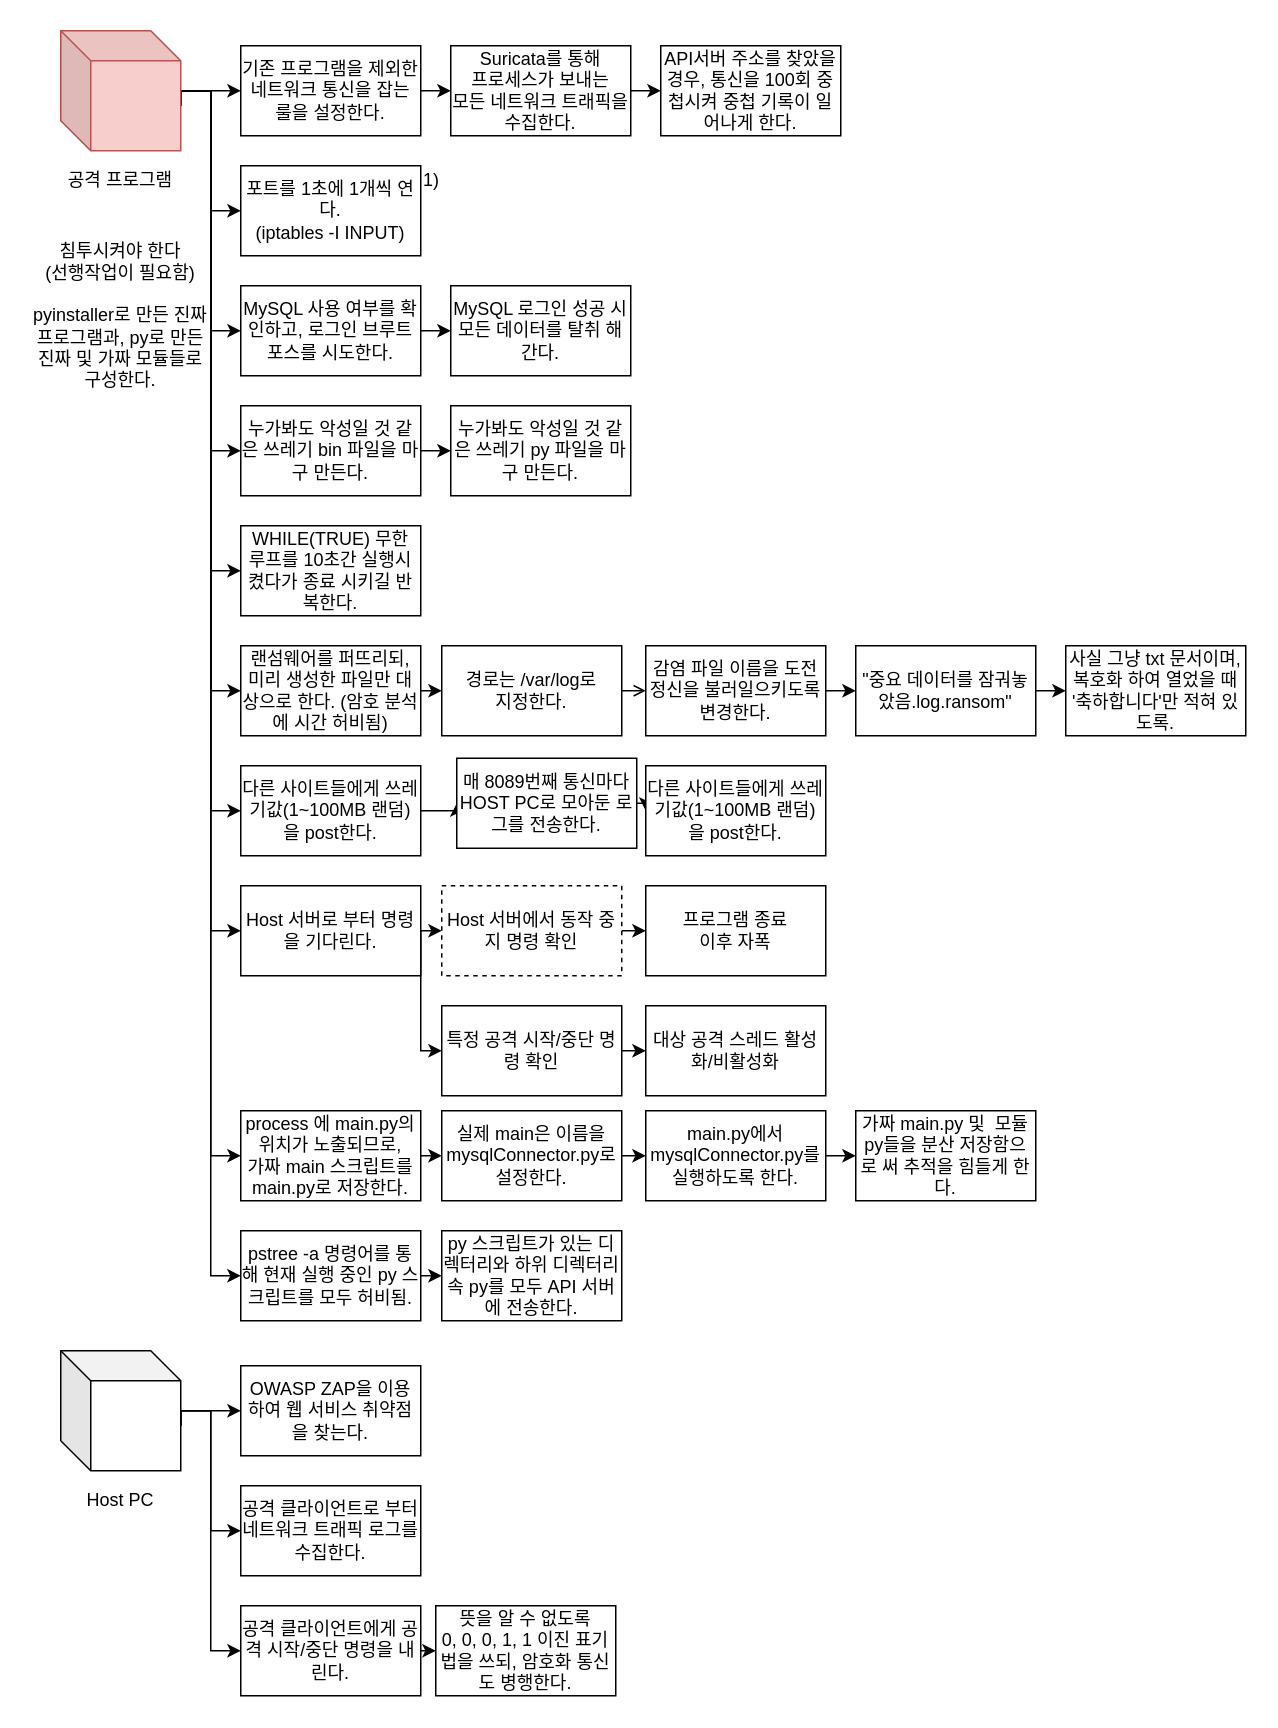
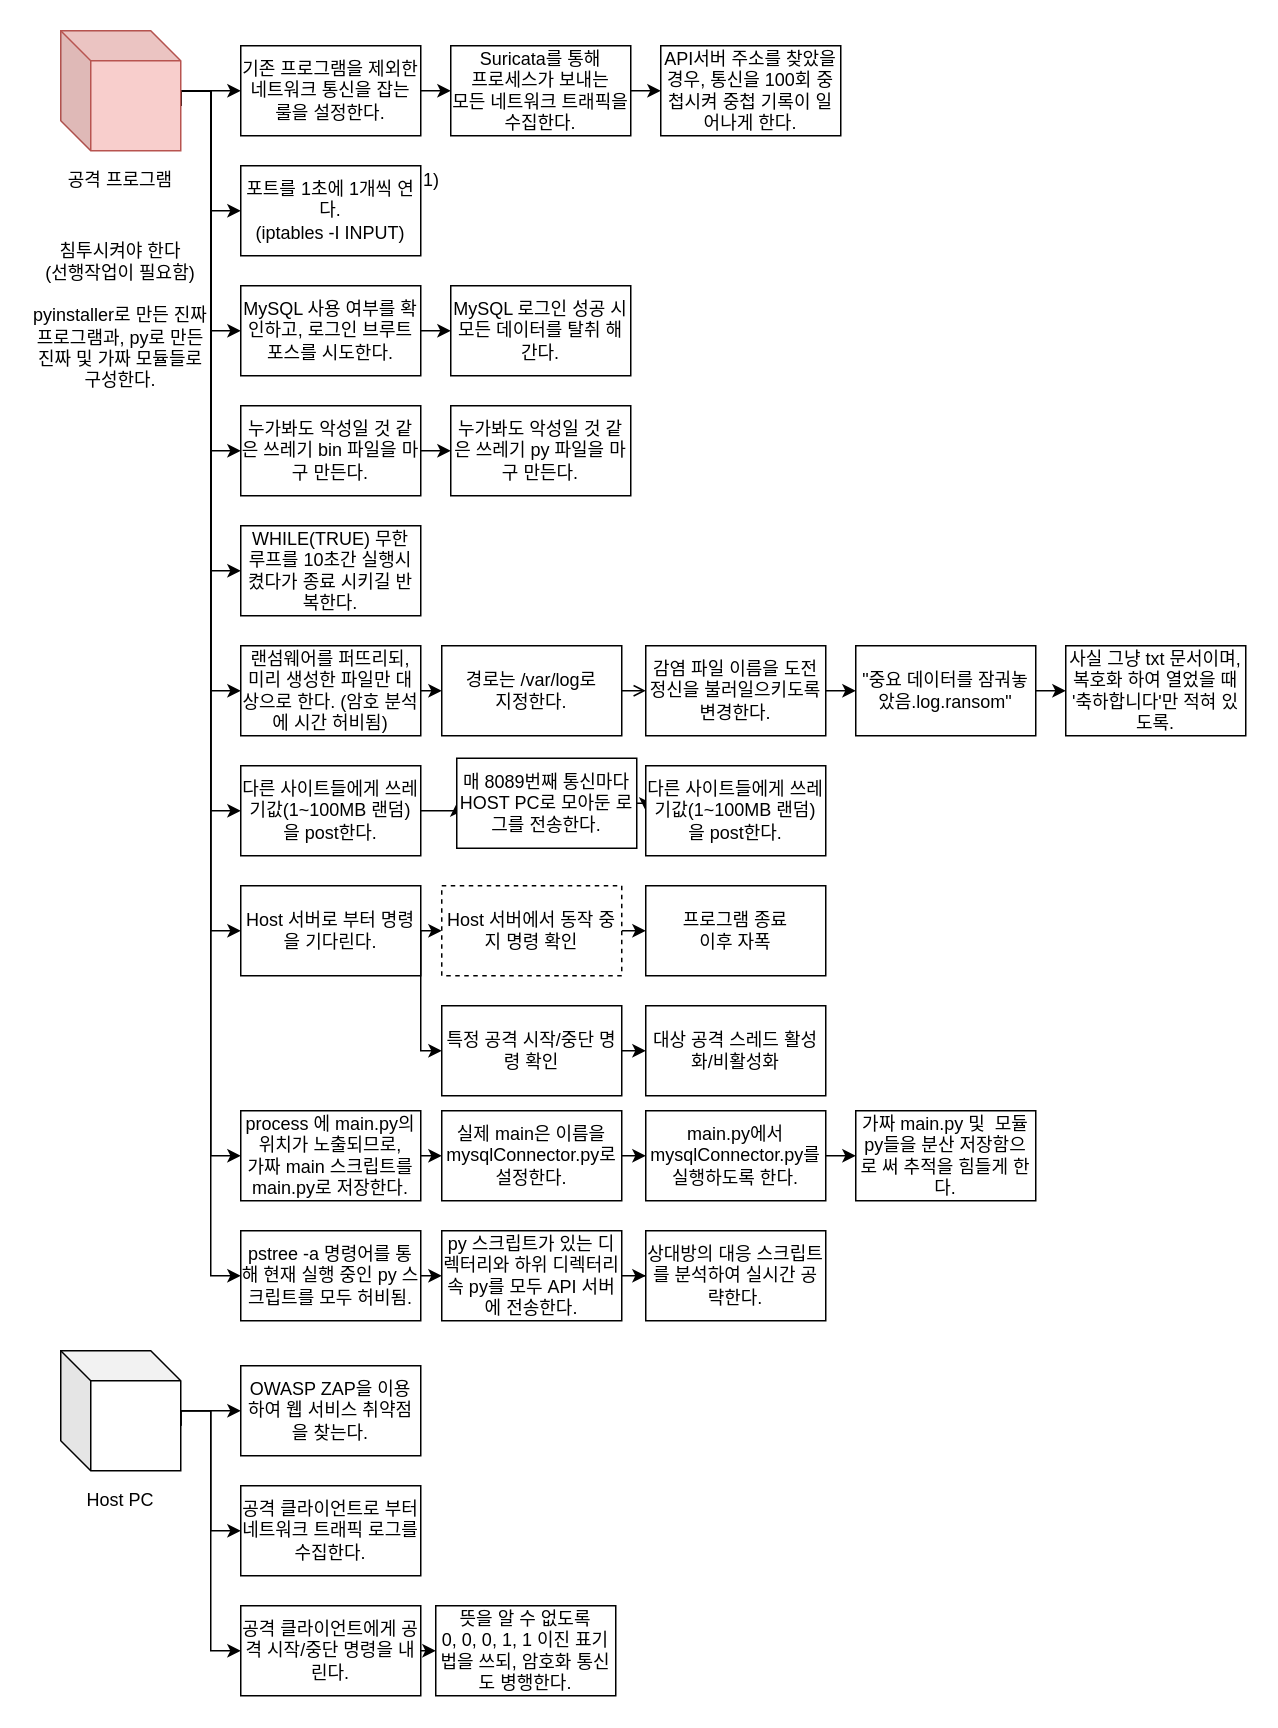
none -> (652, 1276)
none -> (736, 1276)
